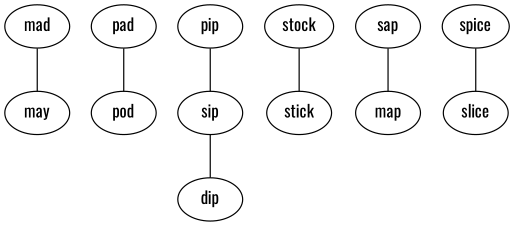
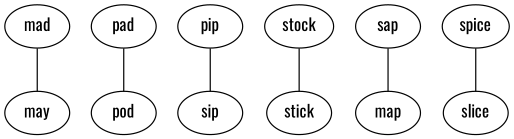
(210, 199) -> none
